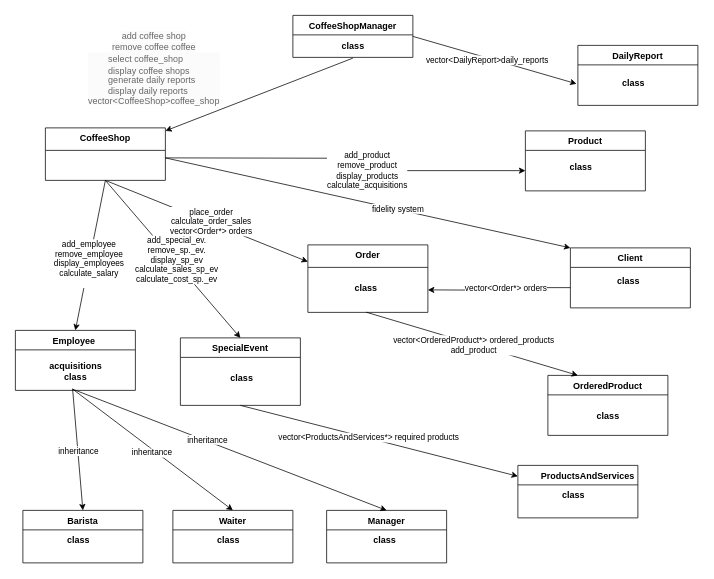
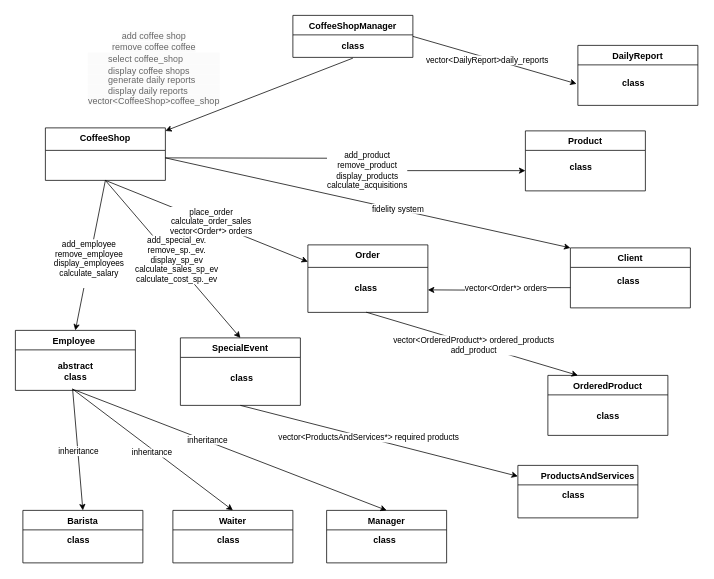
(76, 372) -> (76, 372)
